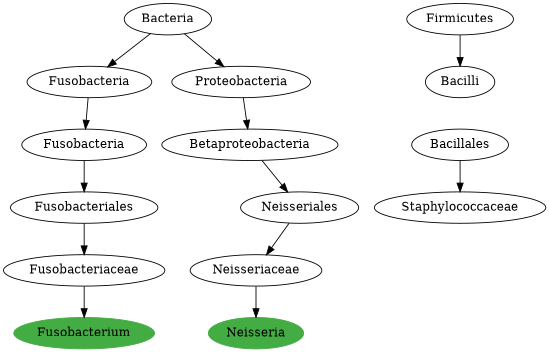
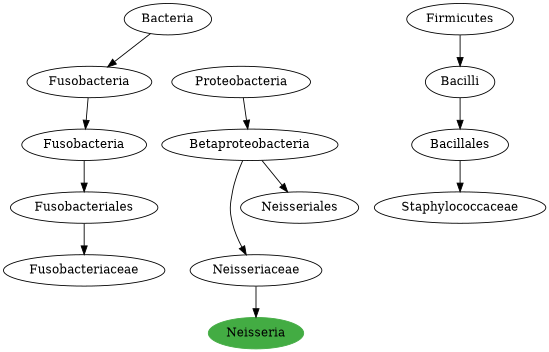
(201, 47) -> none
none -> (460, 109)
(280, 235) -> (231, 204)
(84, 333) -> none
